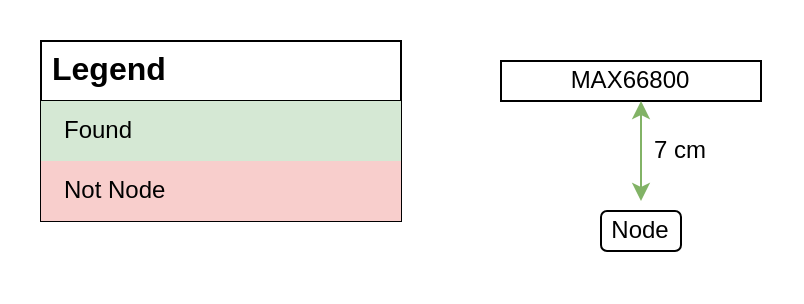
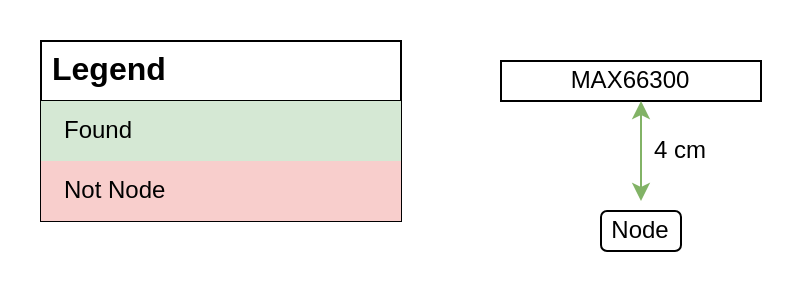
(631, 81) -> (631, 81)
(681, 151) -> (681, 151)
